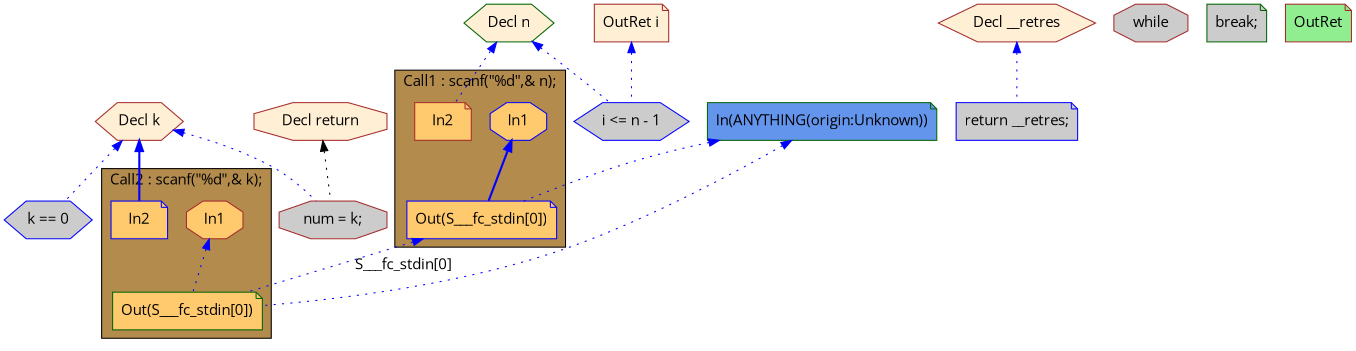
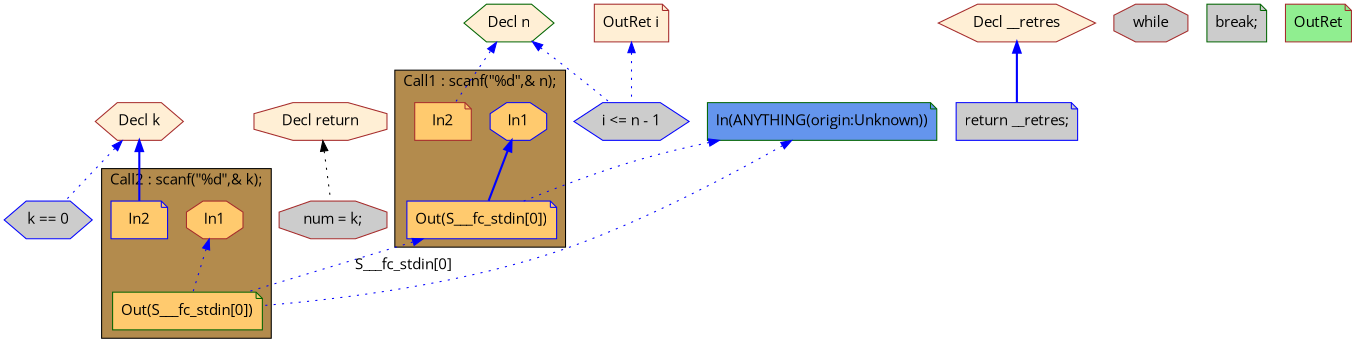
(1017, 78) -> (1017, 78)
(255, 158) -> none
